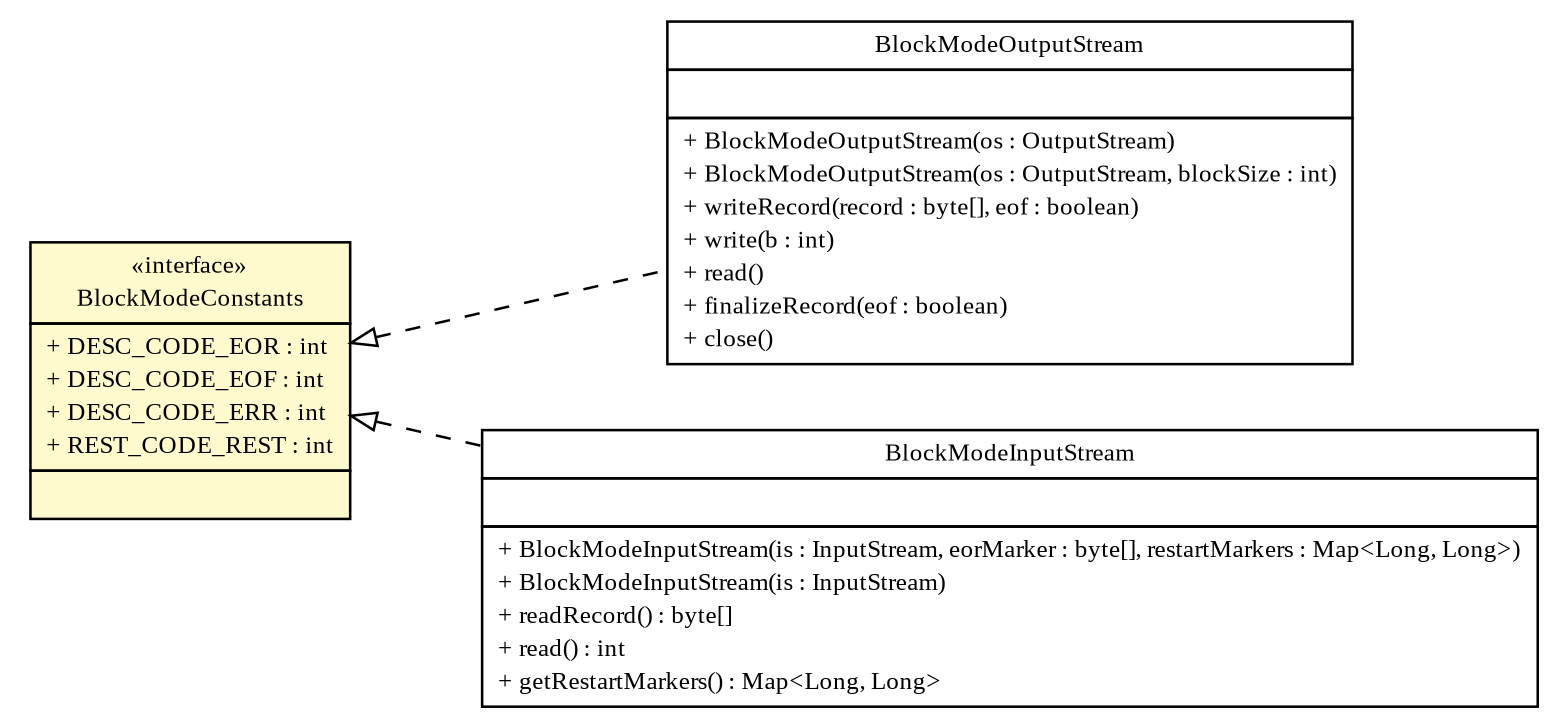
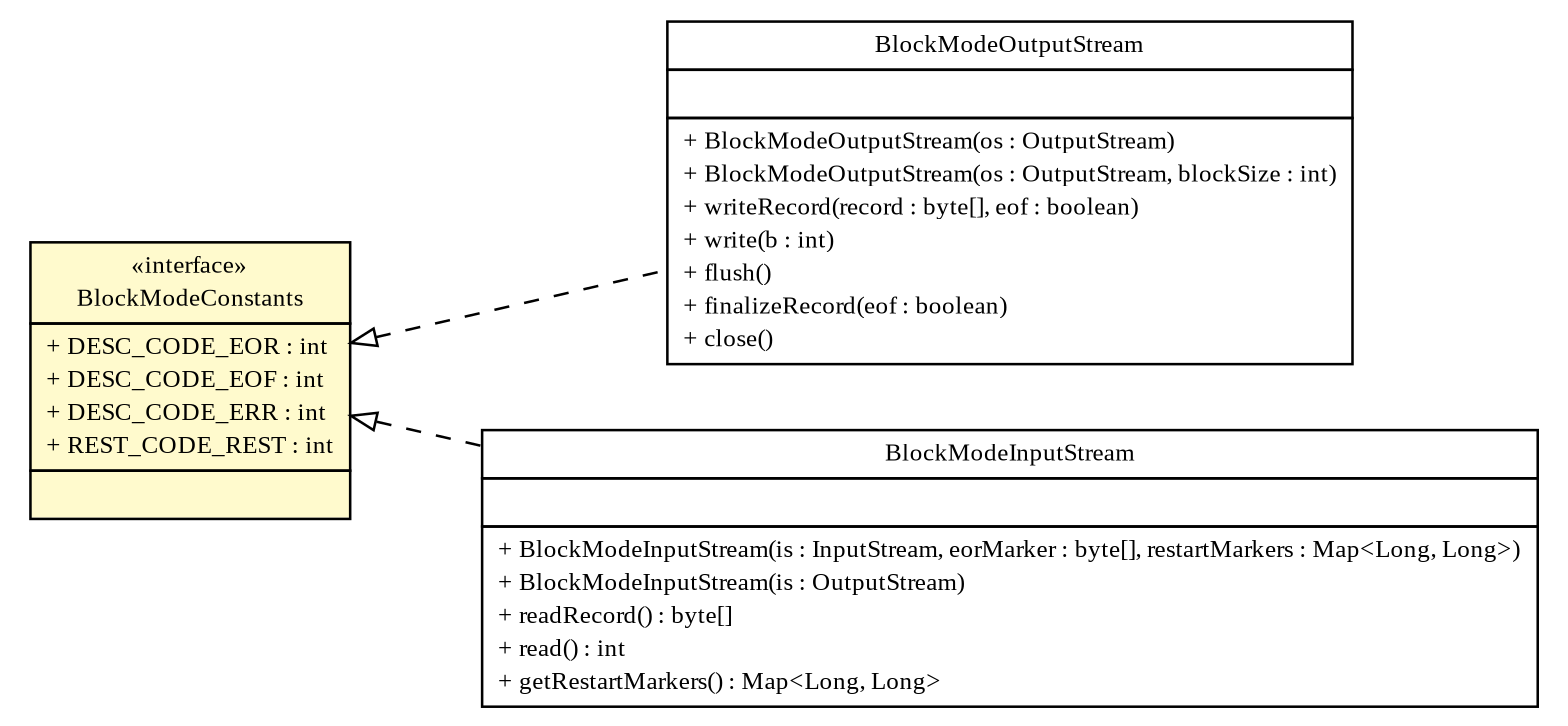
(724, 273) -> (728, 273)
(722, 582) -> (732, 582)
